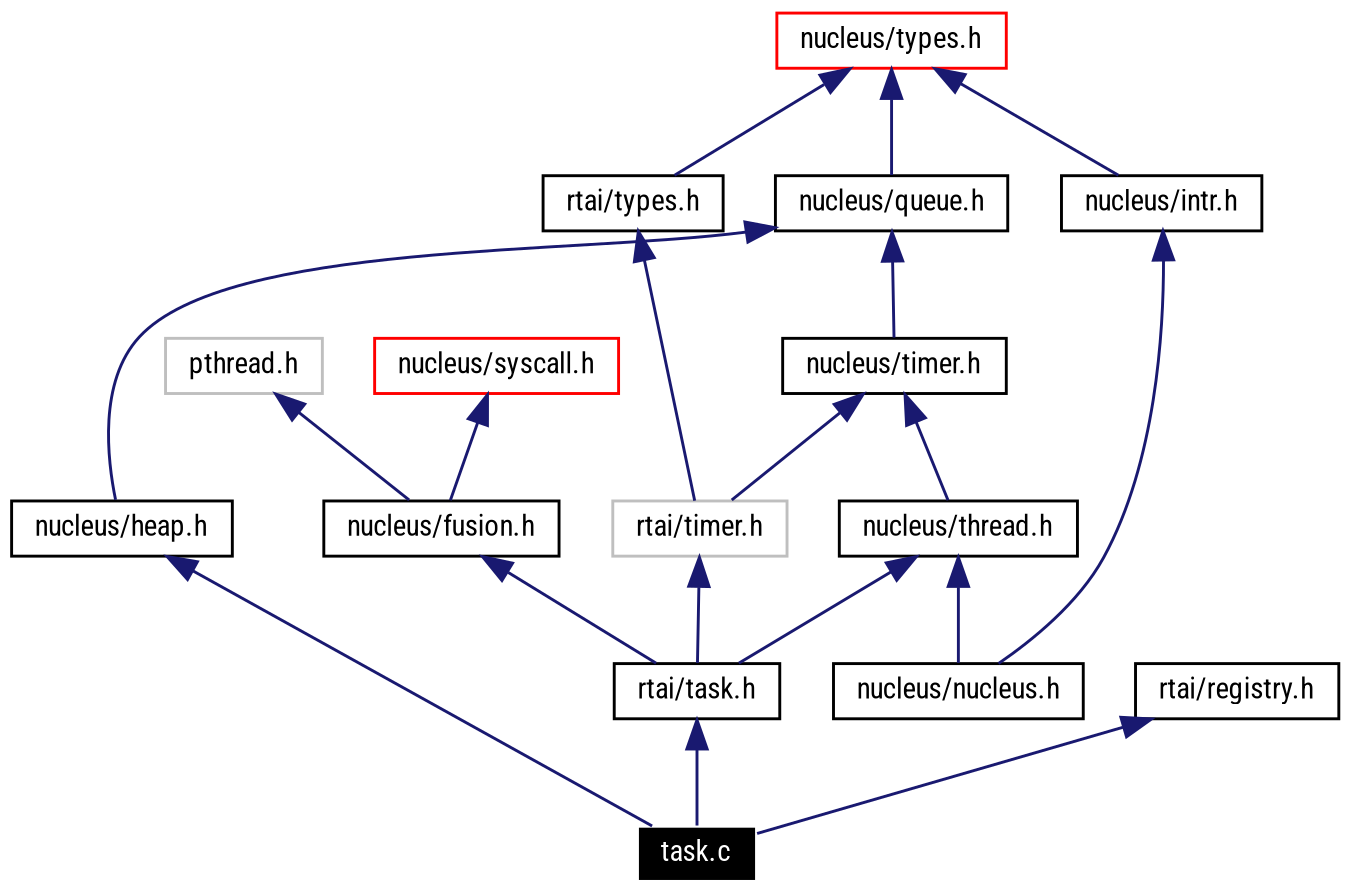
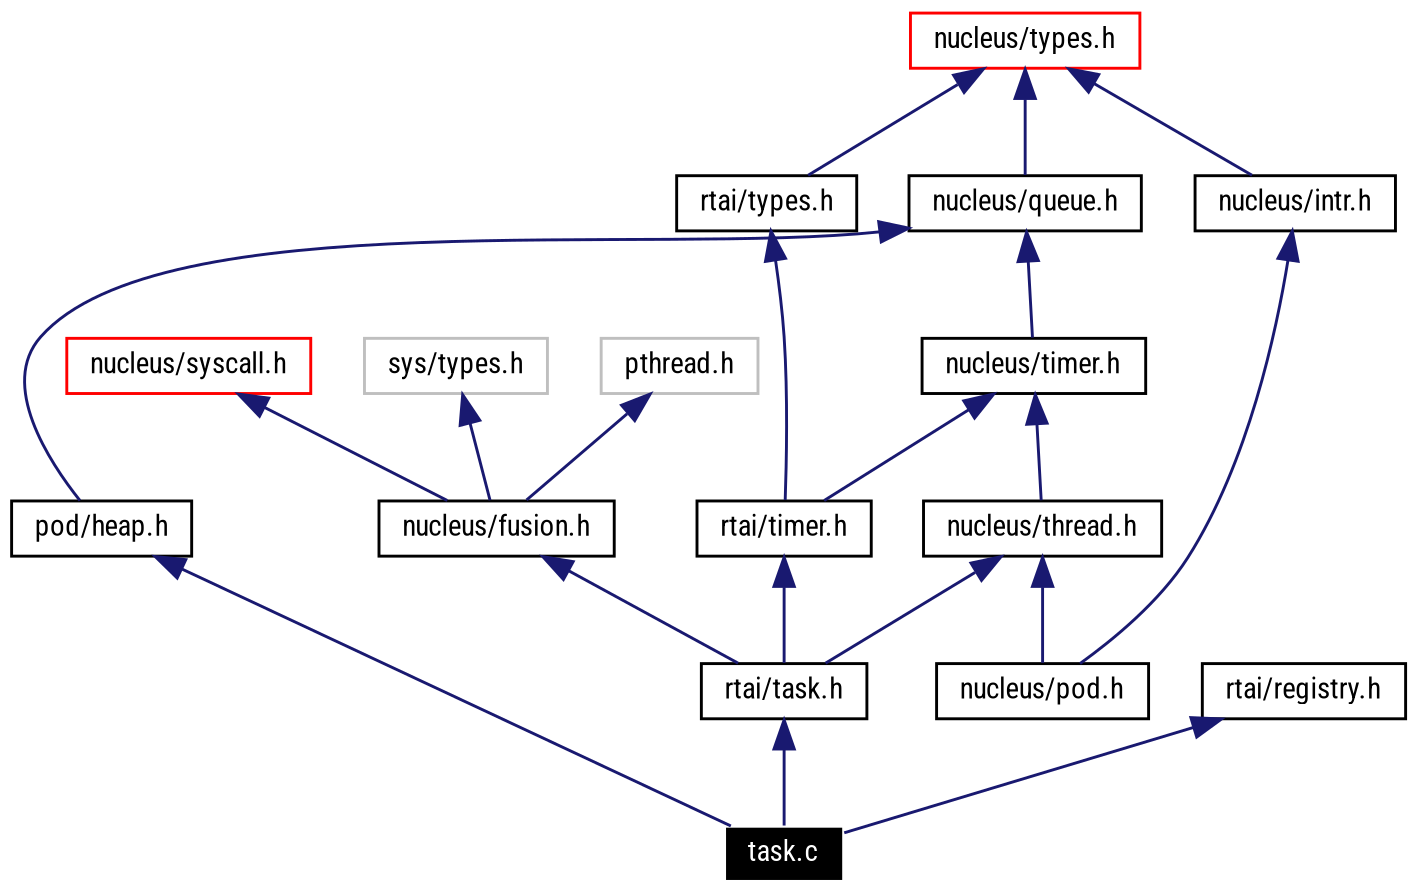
none -> (456, 366)
(122, 529) -> (102, 529)
(700, 529) -> (784, 529)
(958, 691) -> (1043, 691)
